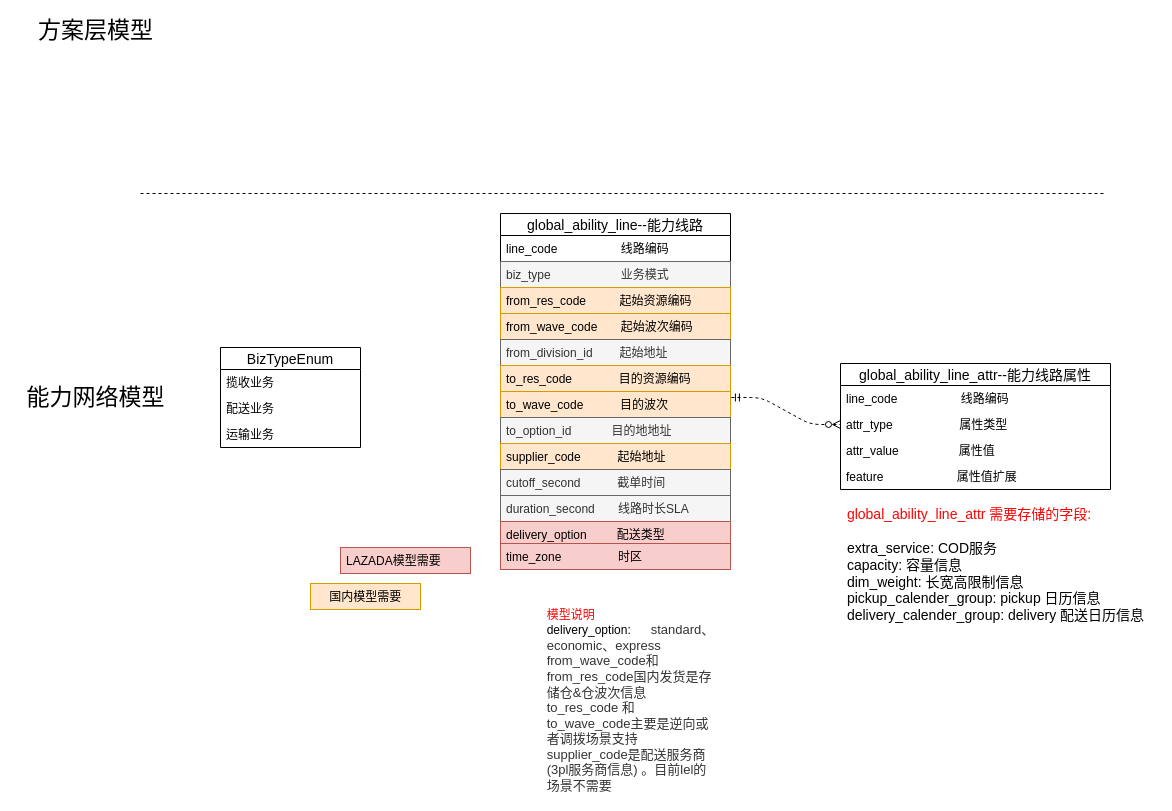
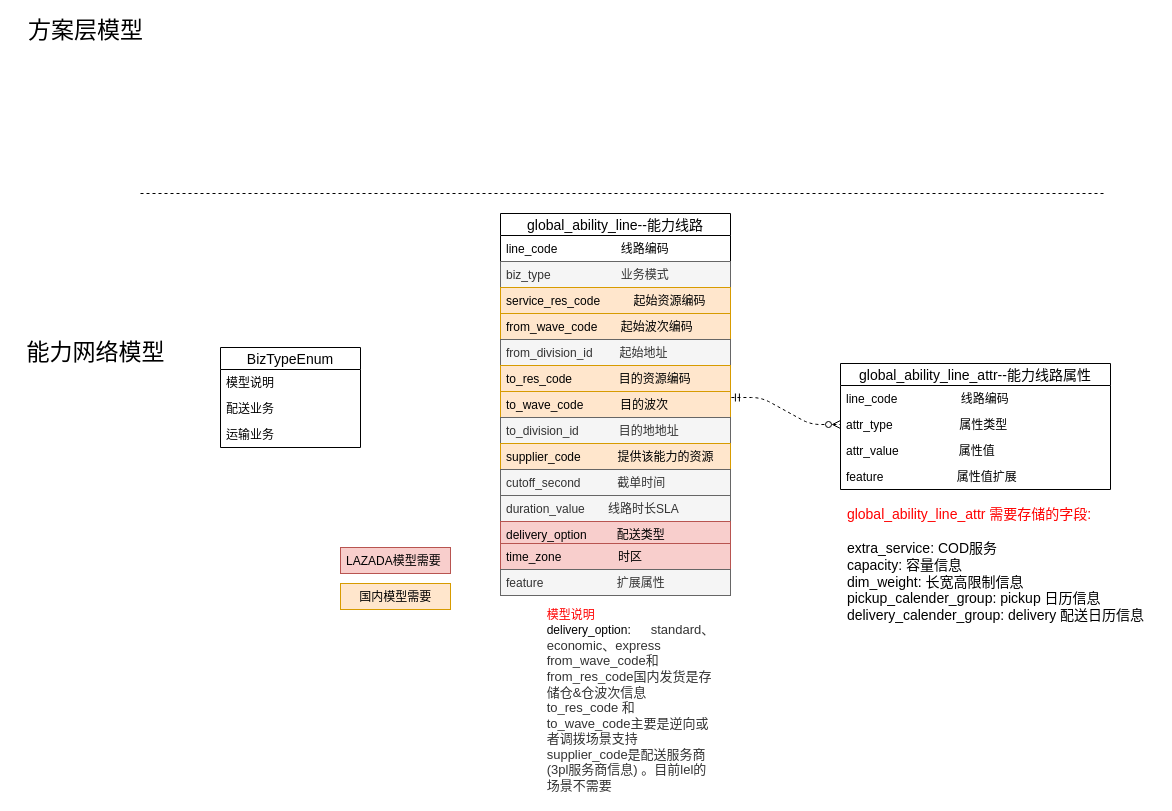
(96, 31) -> (86, 31)
(611, 301) -> (620, 301)
(250, 383) -> (250, 383)
(96, 398) -> (96, 353)
(604, 431) -> (608, 431)
(600, 457) -> (624, 457)
(608, 509) -> (603, 509)
(406, 561) -> (396, 561)
none -> (616, 583)
(366, 597) -> (396, 597)
